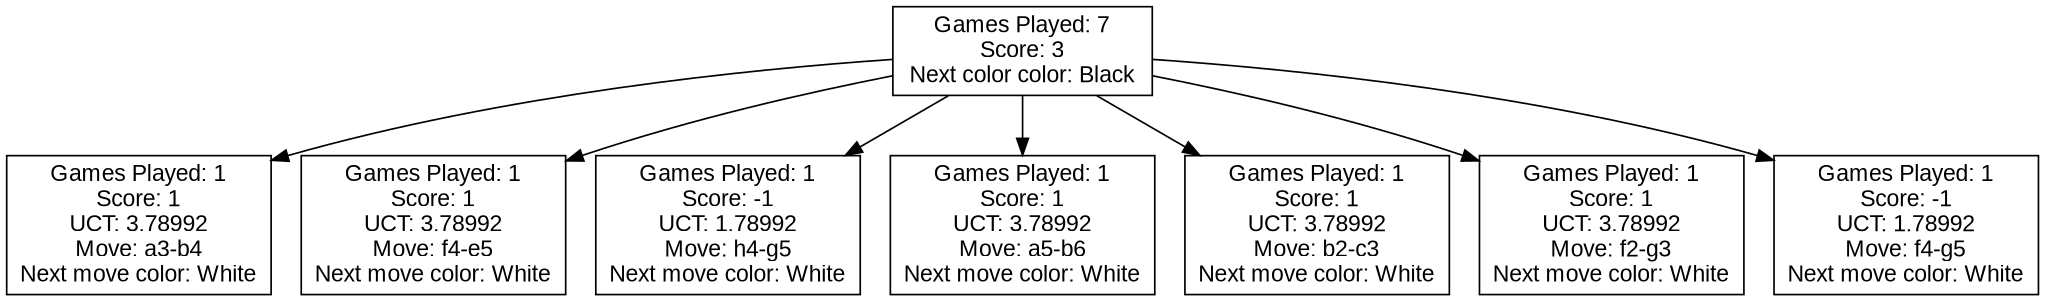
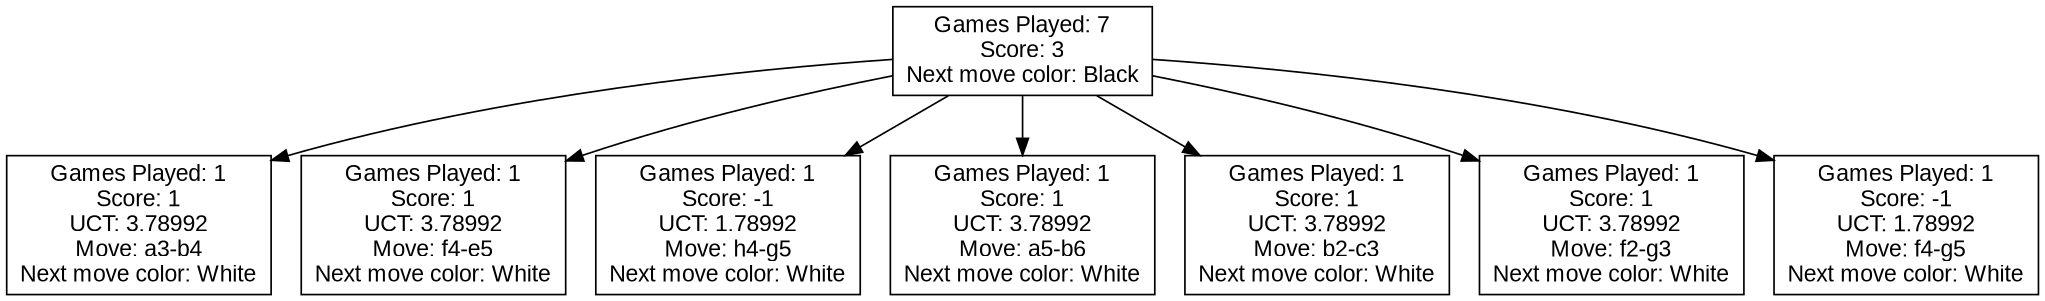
(1023, 51) -> (1023, 51)
